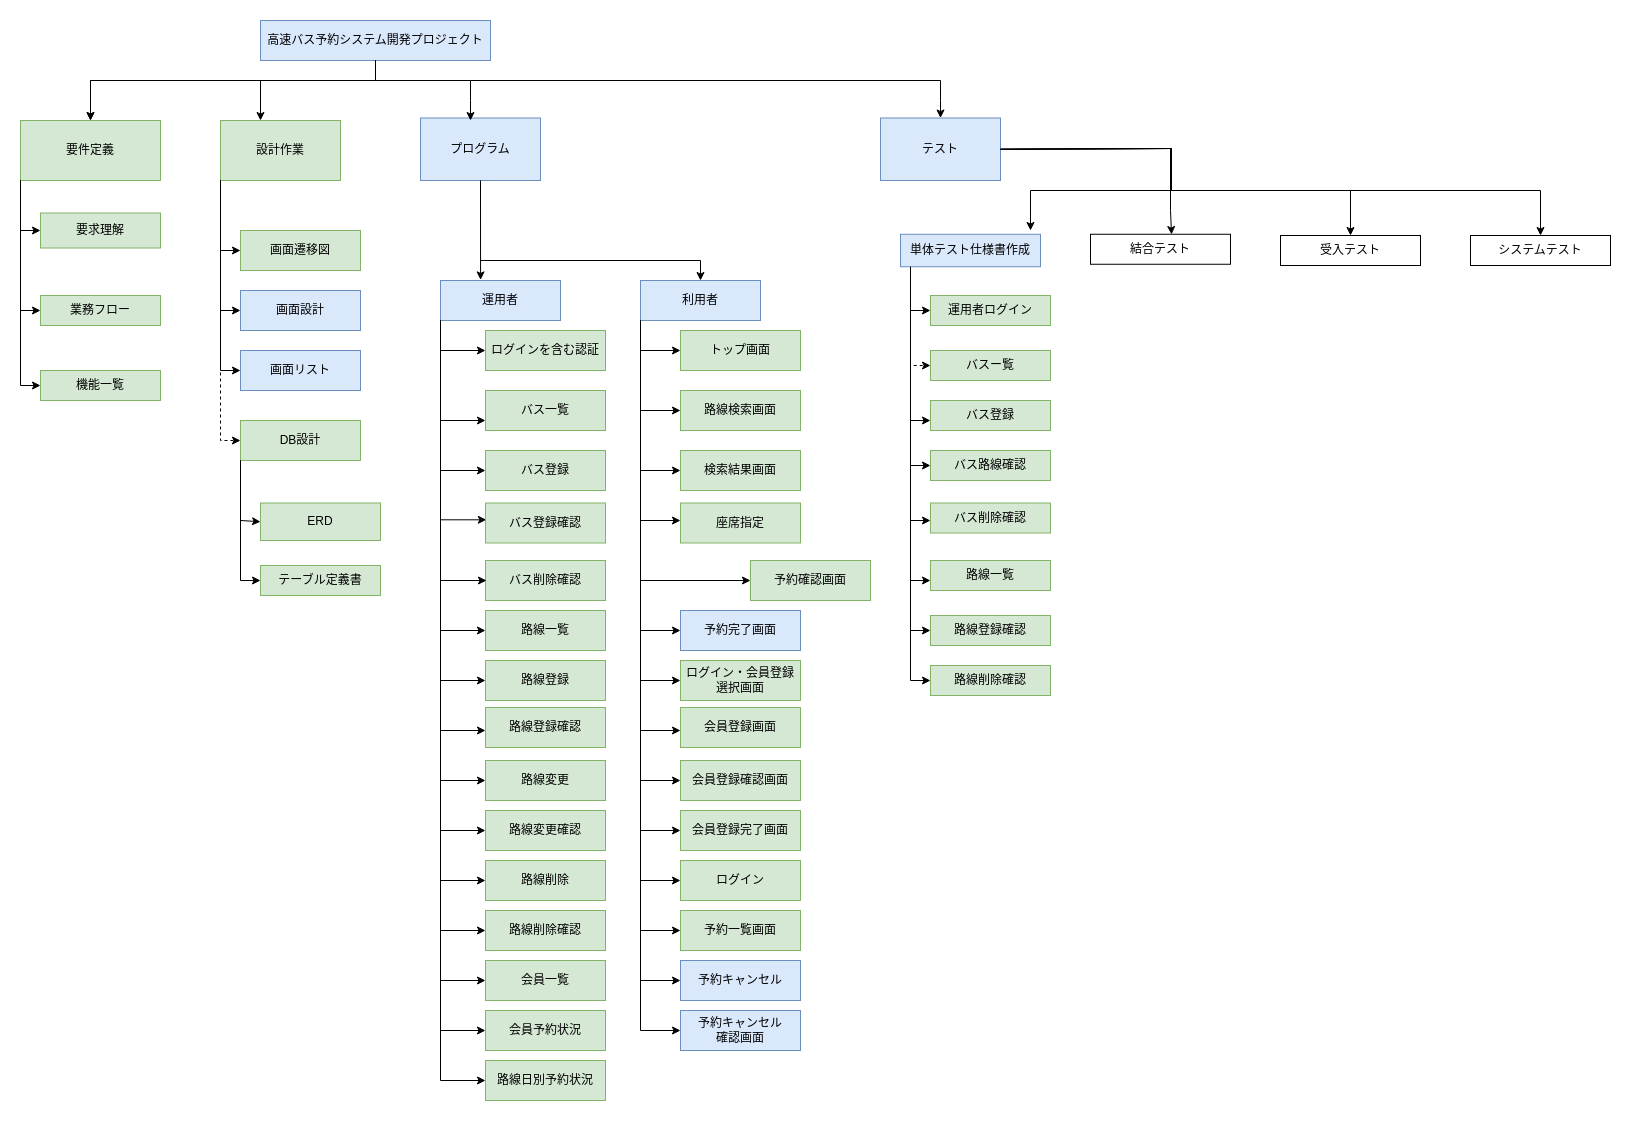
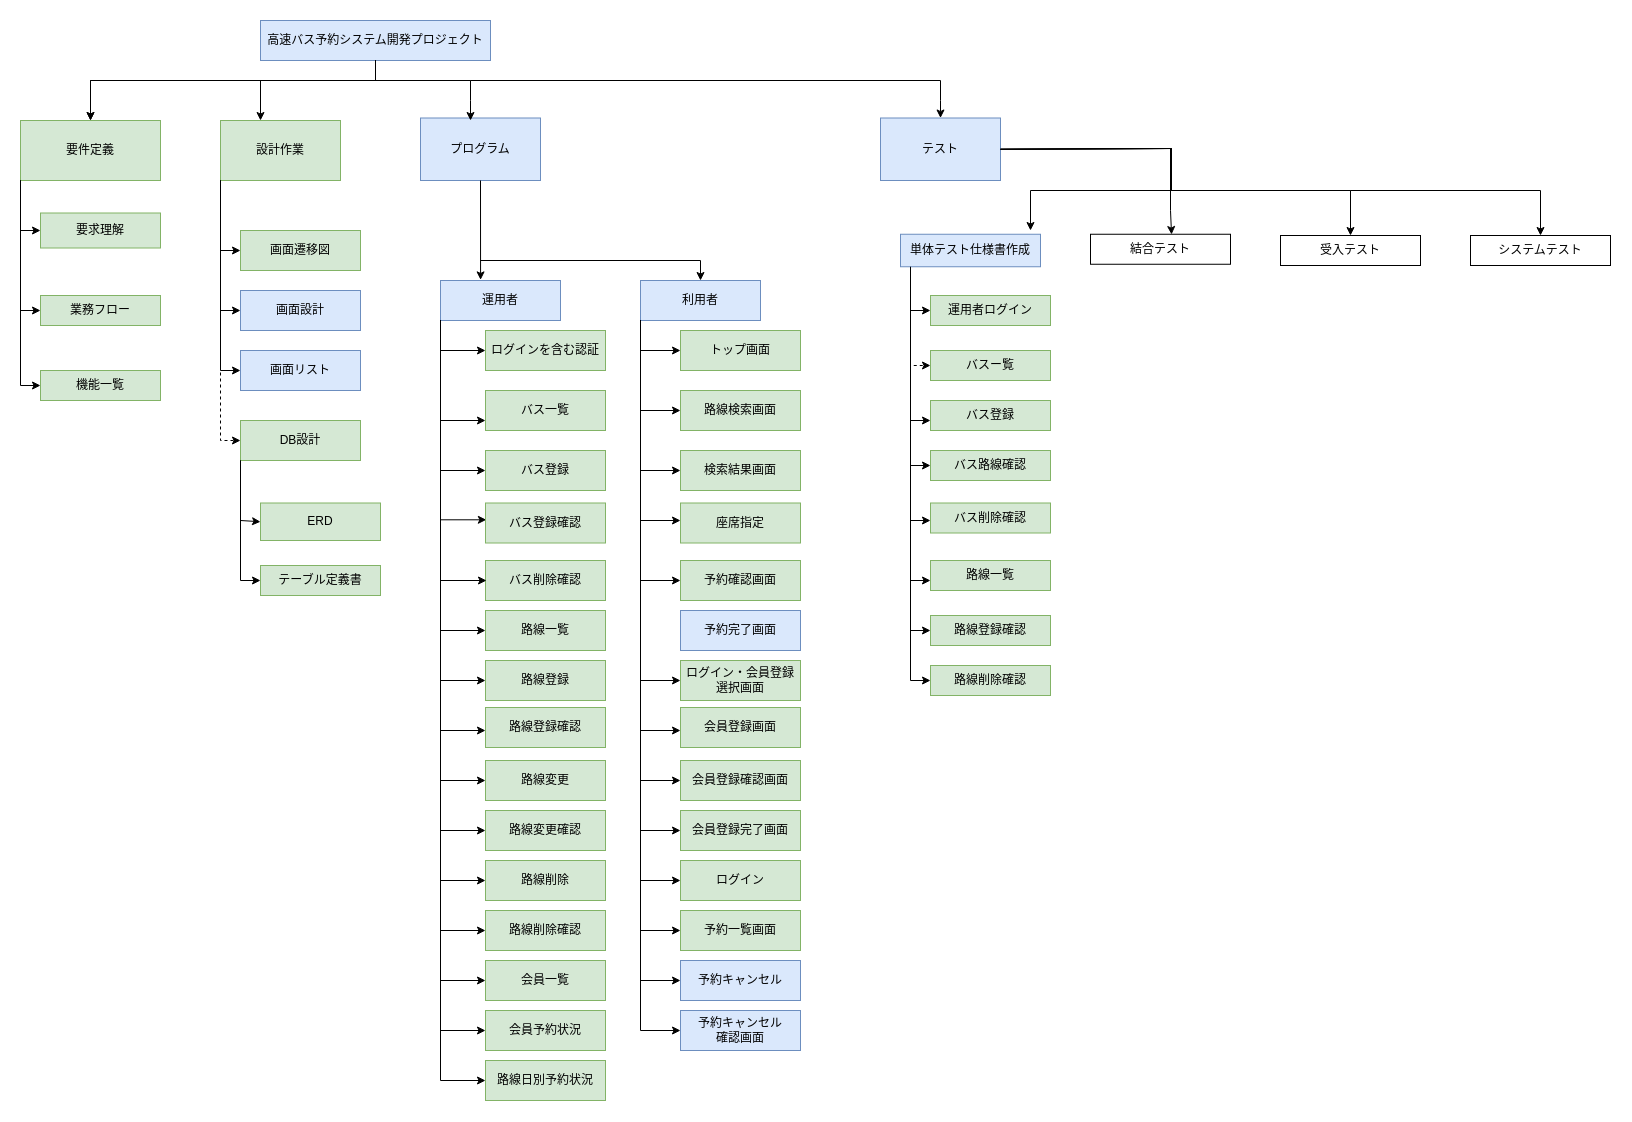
(811, 581) -> (741, 581)
(658, 631) -> none
